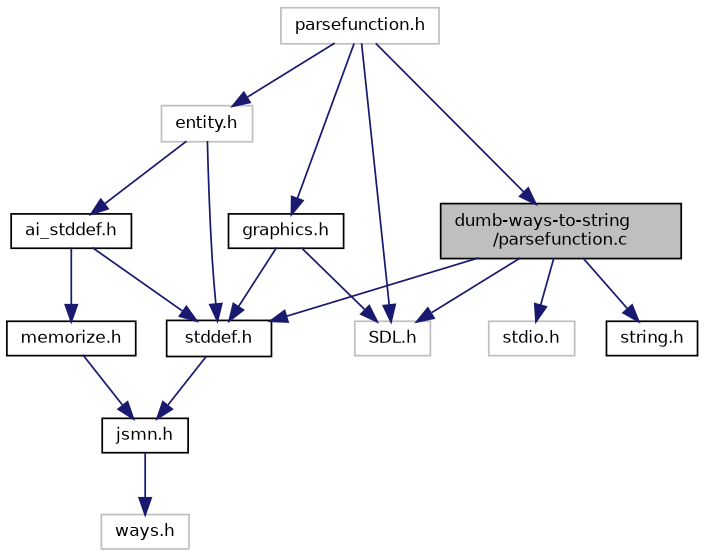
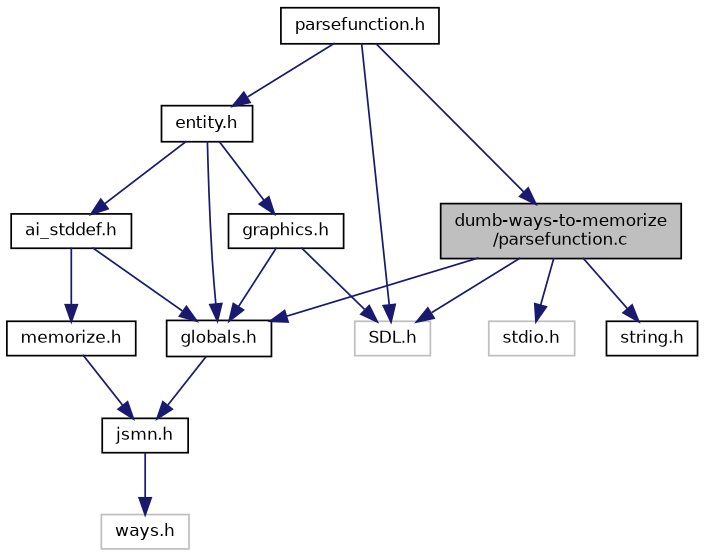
(360, 26) -> (360, 26)
(326, 121) -> (241, 171)
(207, 124) -> (207, 124)
(561, 231) -> (561, 231)
(219, 338) -> (219, 338)
